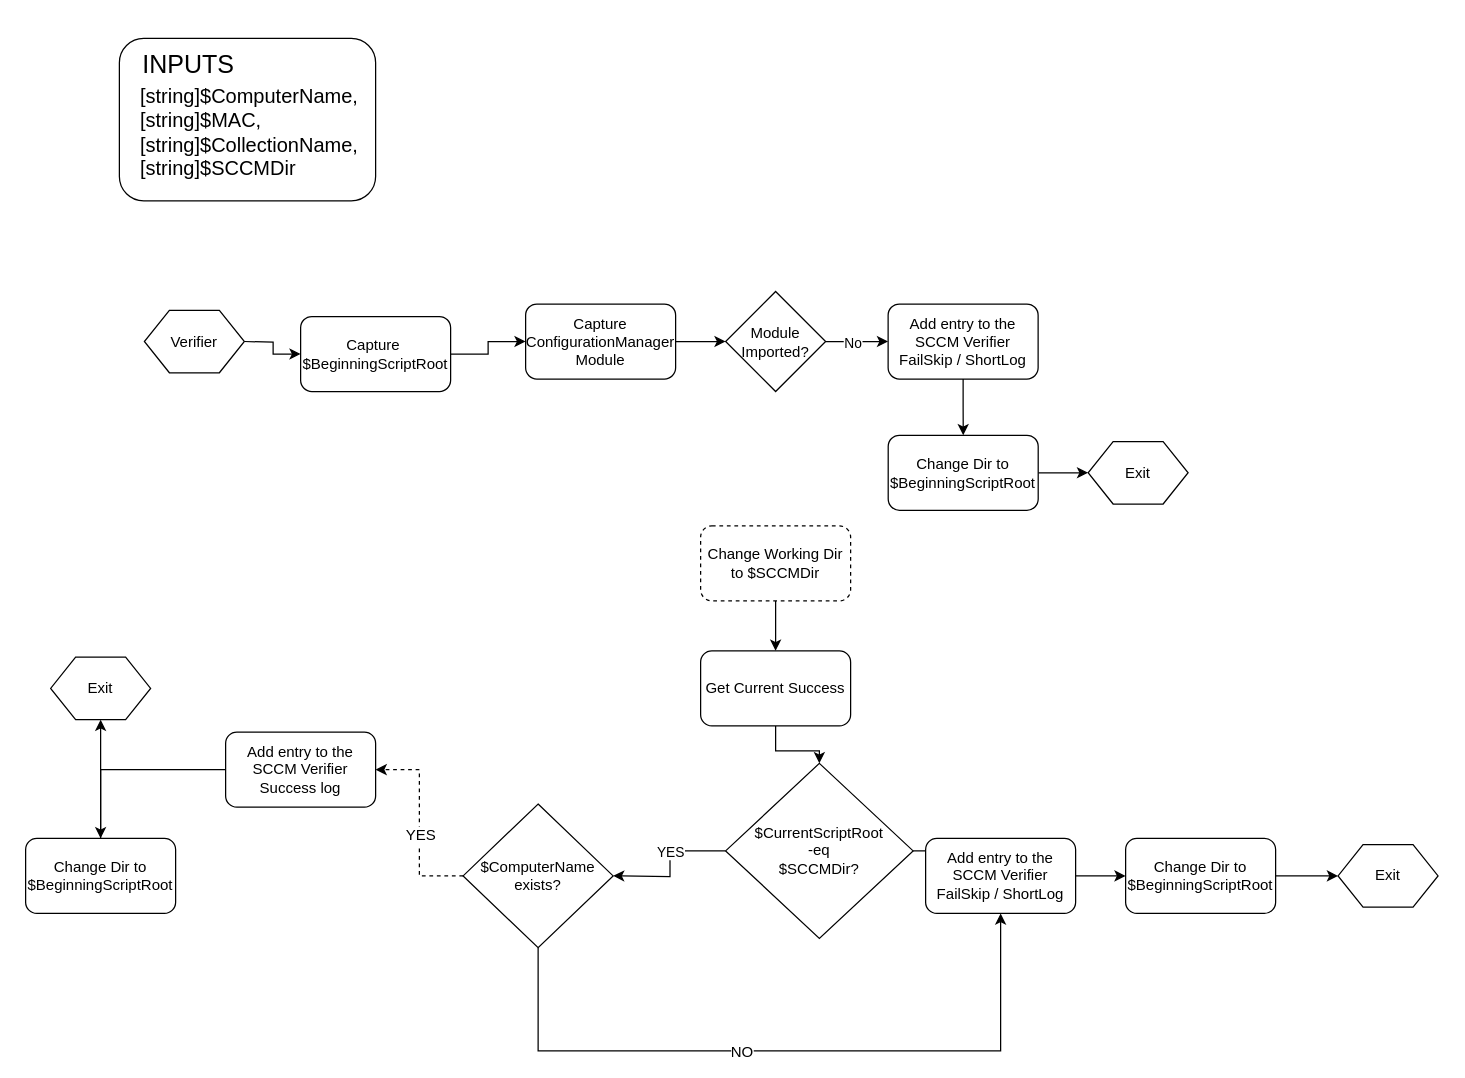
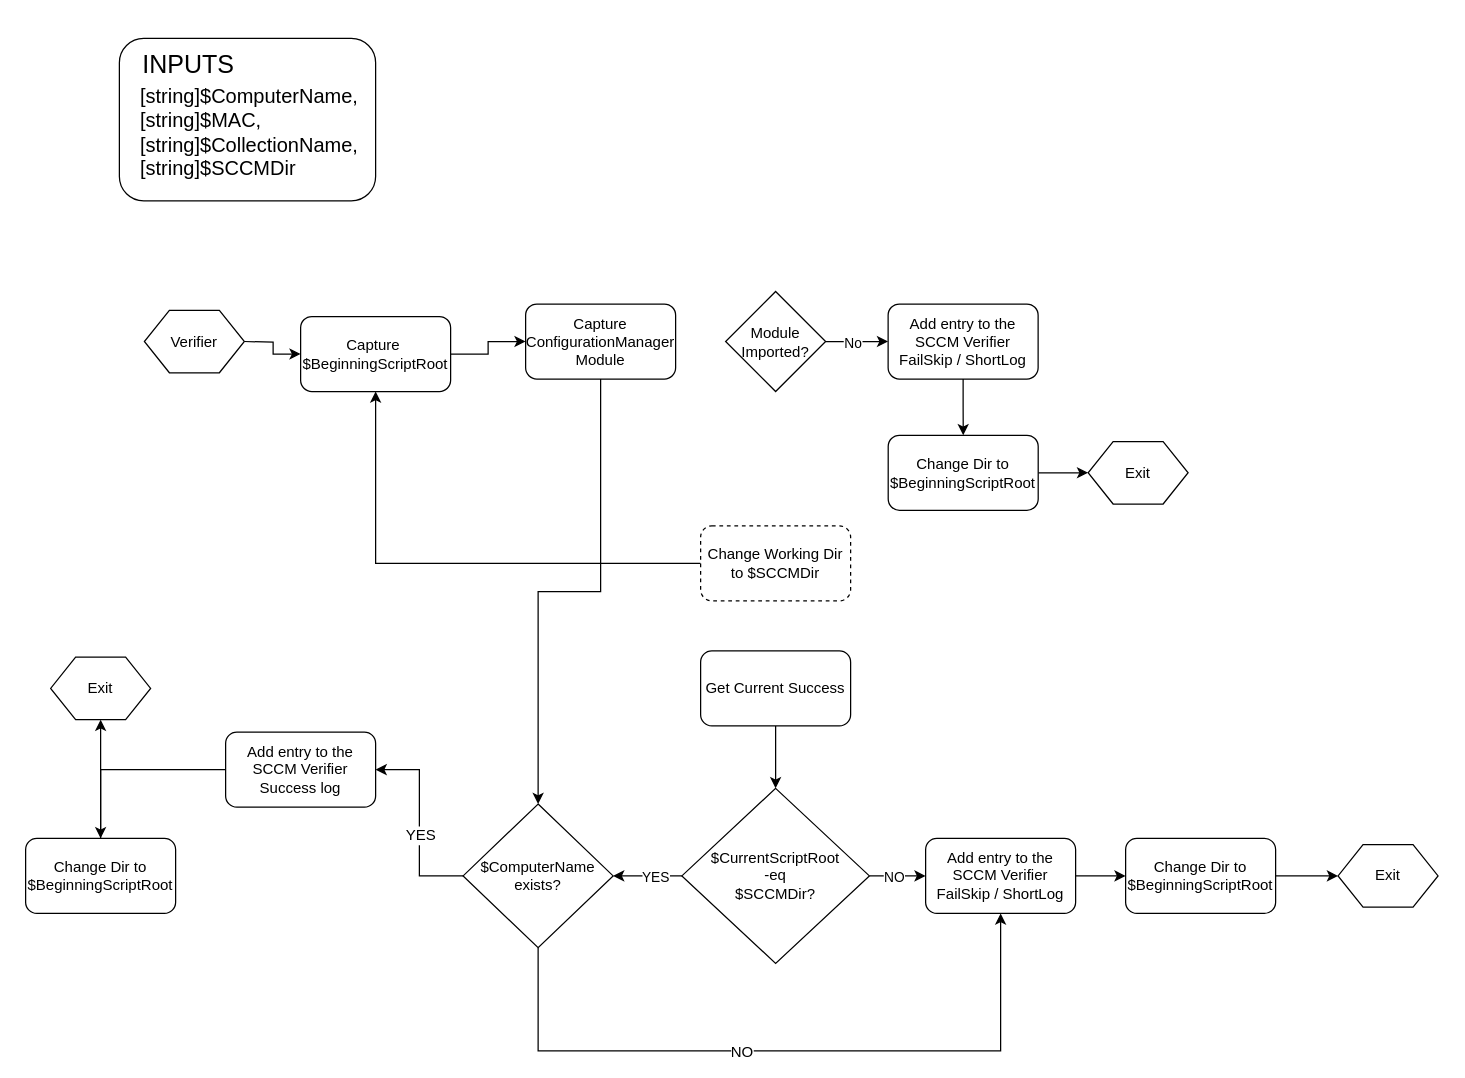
(697, 341) -> (573, 591)
(776, 622) -> (457, 563)
(419, 780) -> (419, 780)
(819, 851) -> (776, 876)
